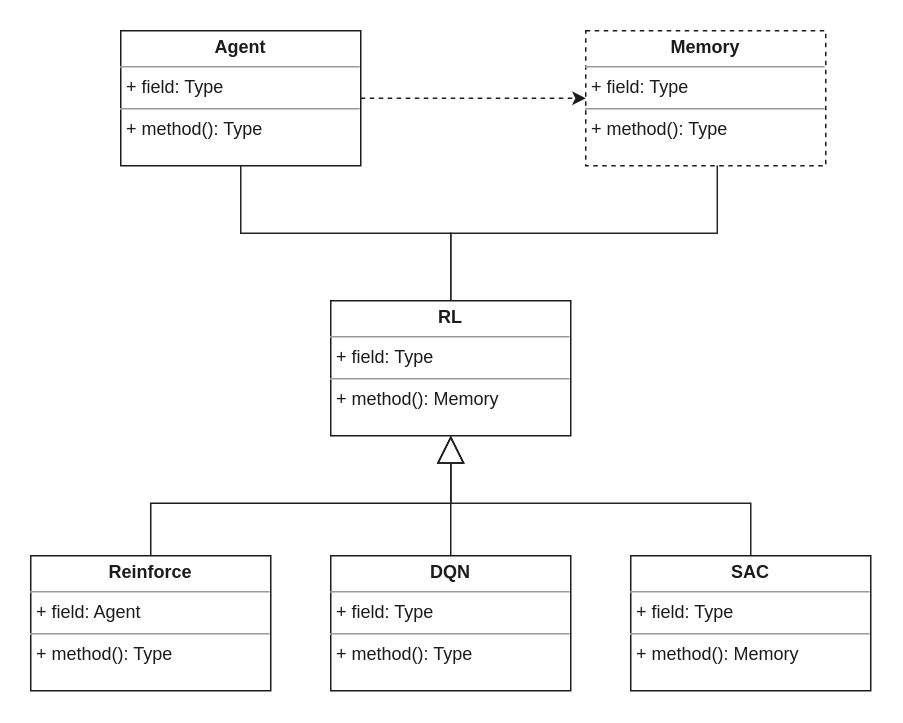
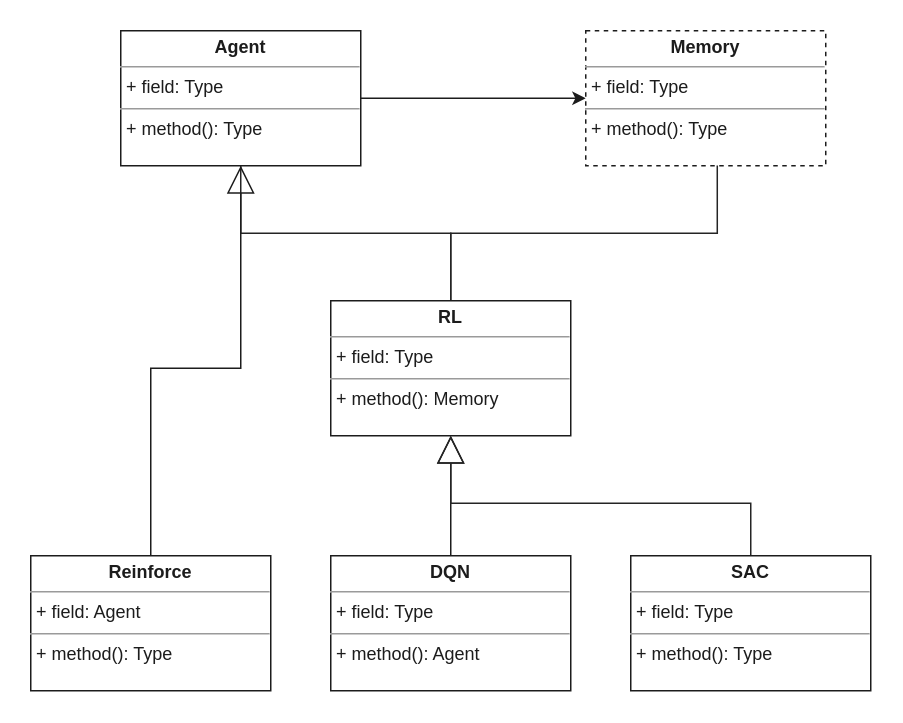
(469, 98) -> (469, 98)
(298, 503) -> (194, 368)
(404, 588) -> (409, 588)
(714, 588) -> (704, 588)
